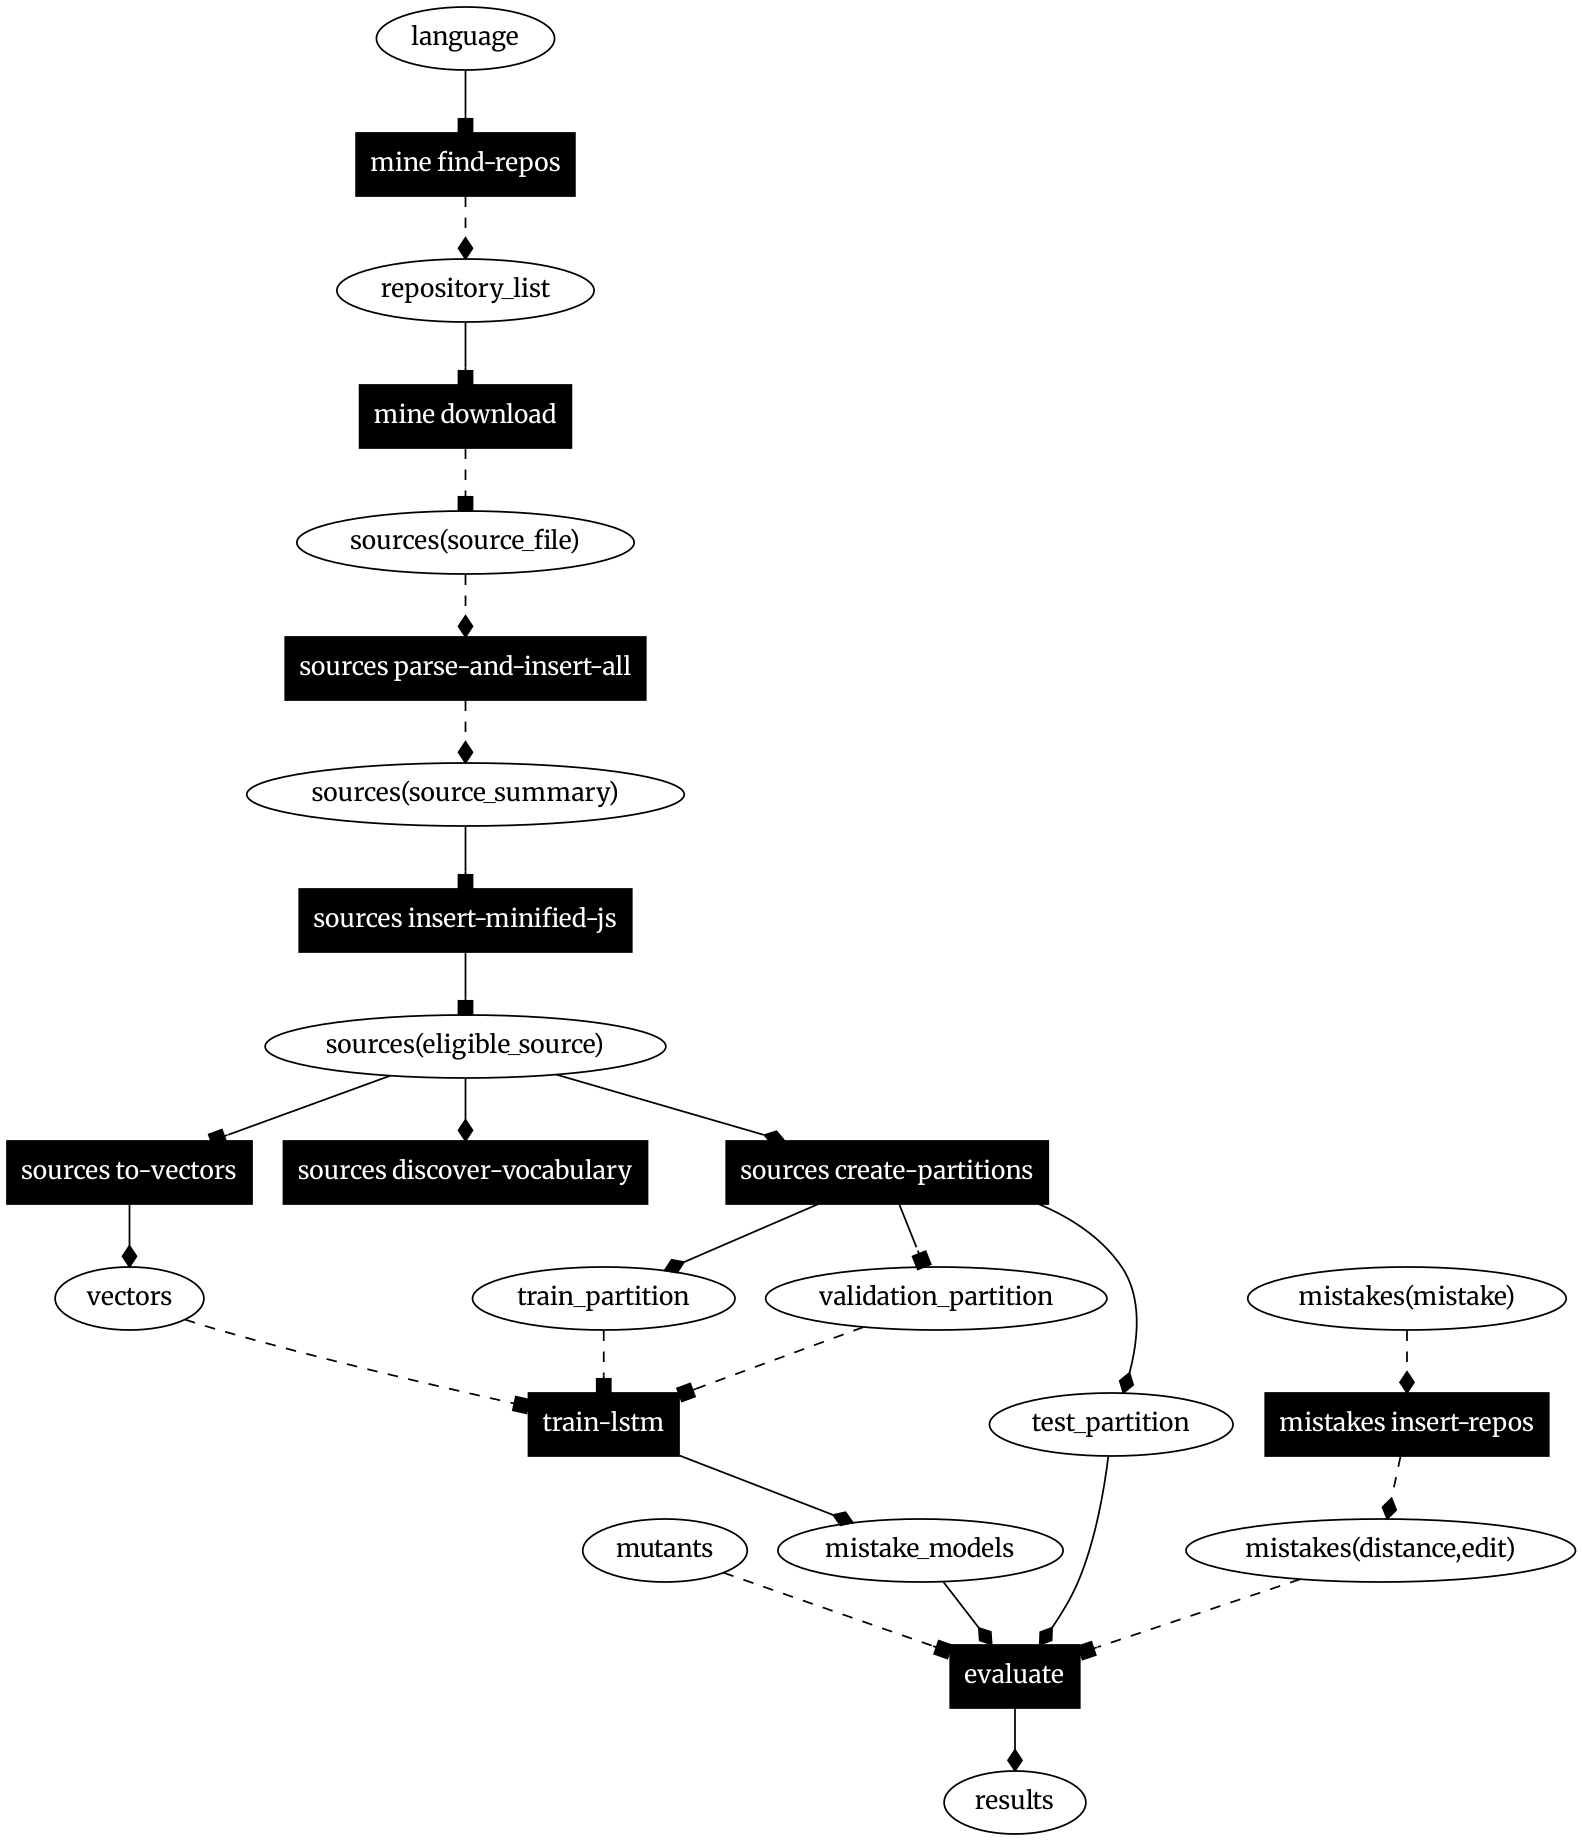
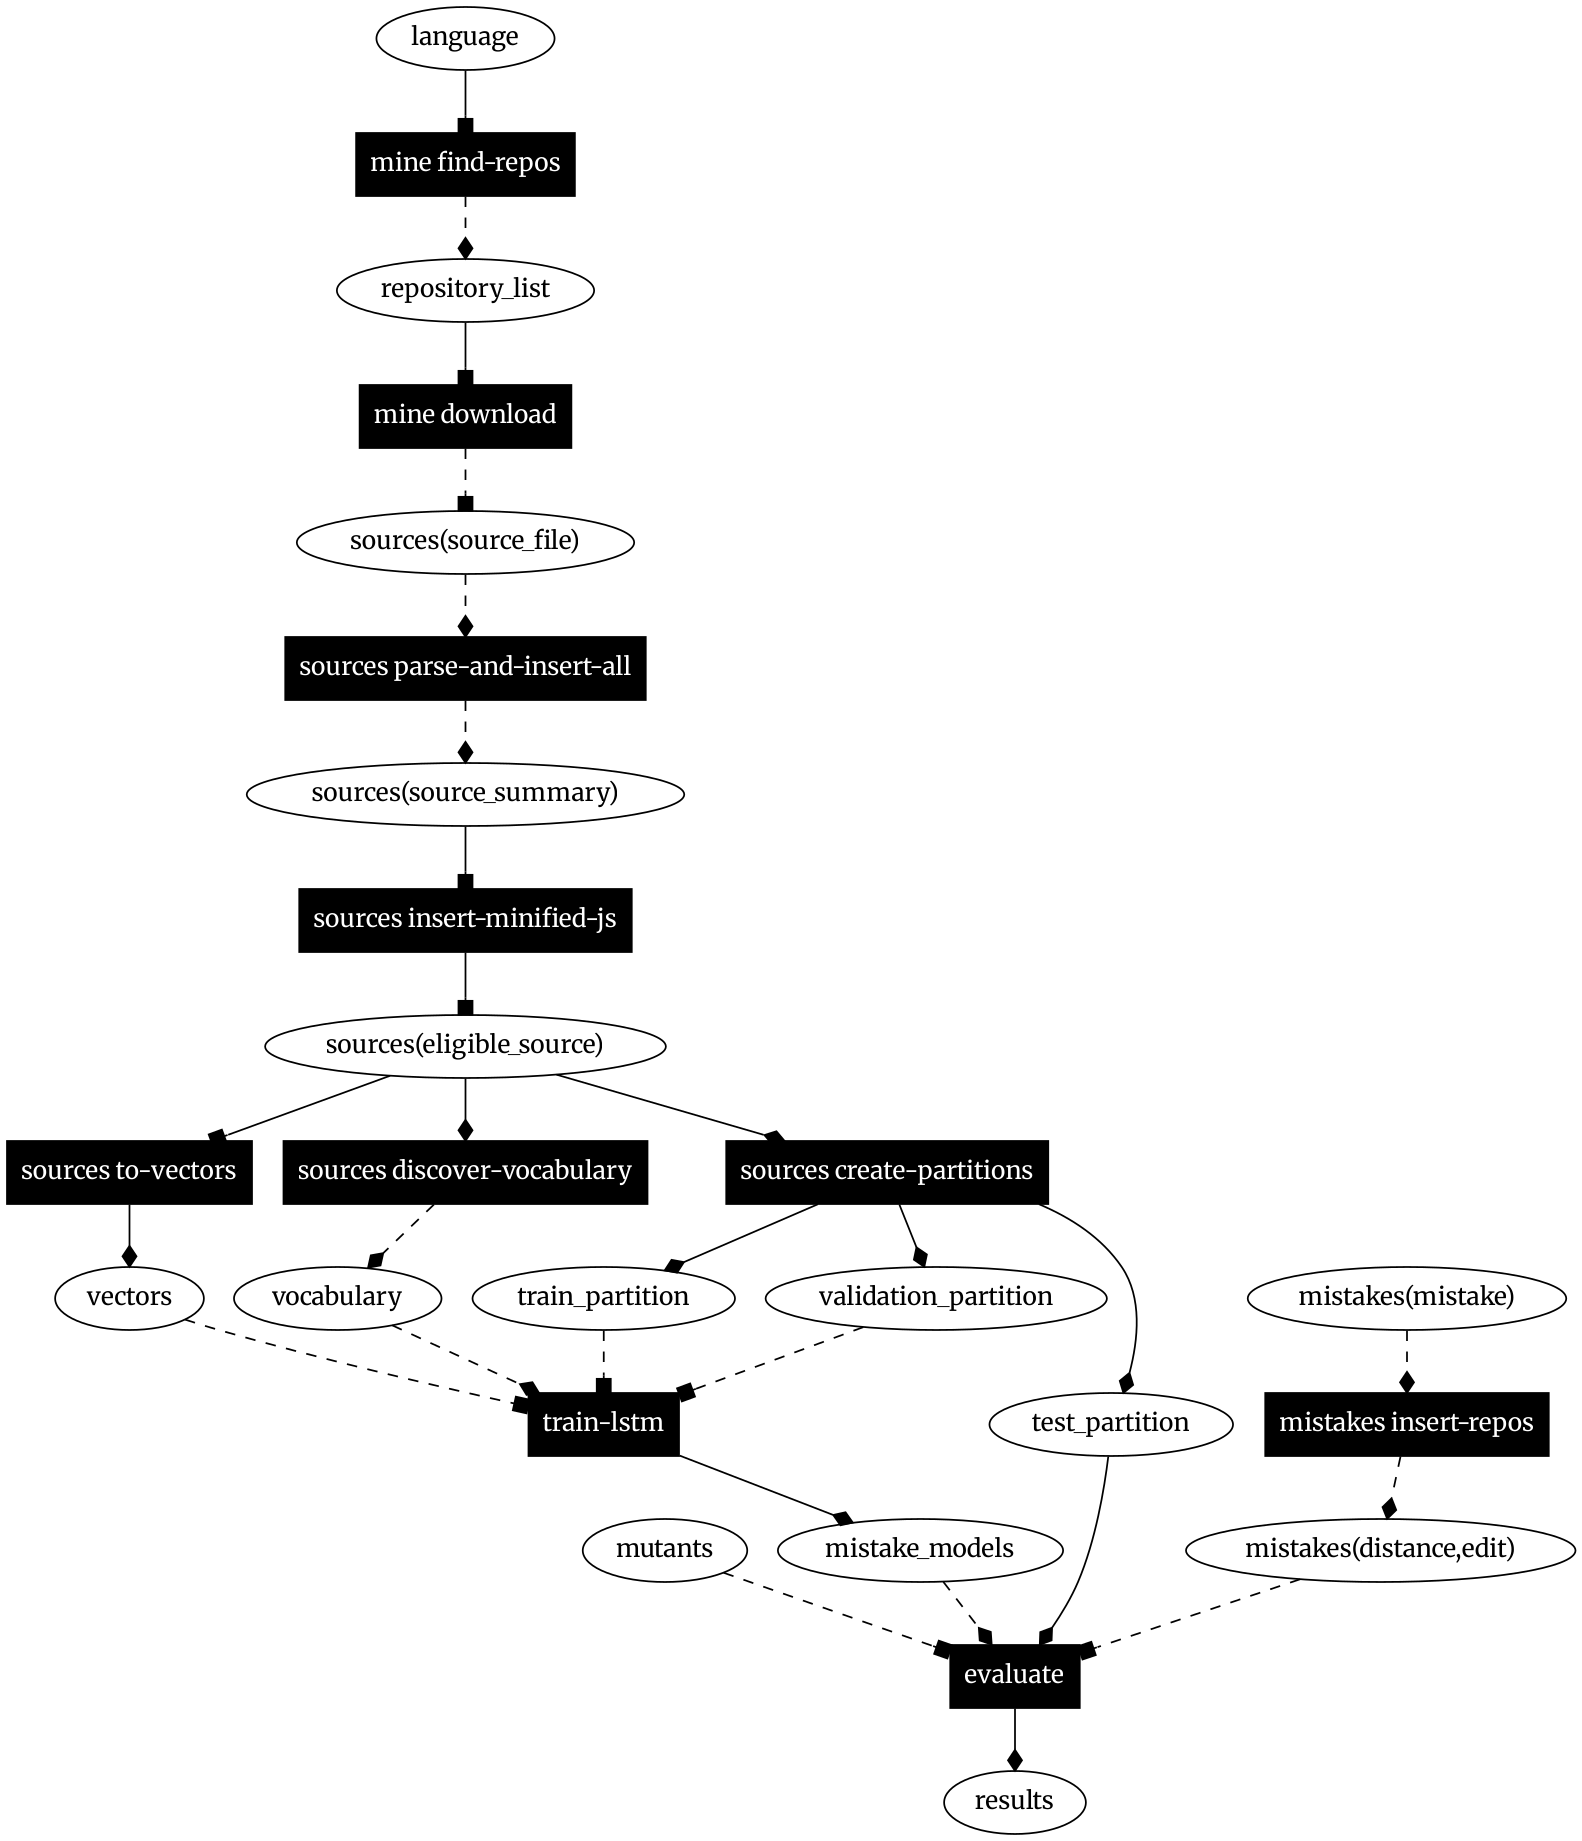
(908, 1226) -> (908, 1226)
none -> (338, 1298)
(961, 1605) -> (961, 1605)
